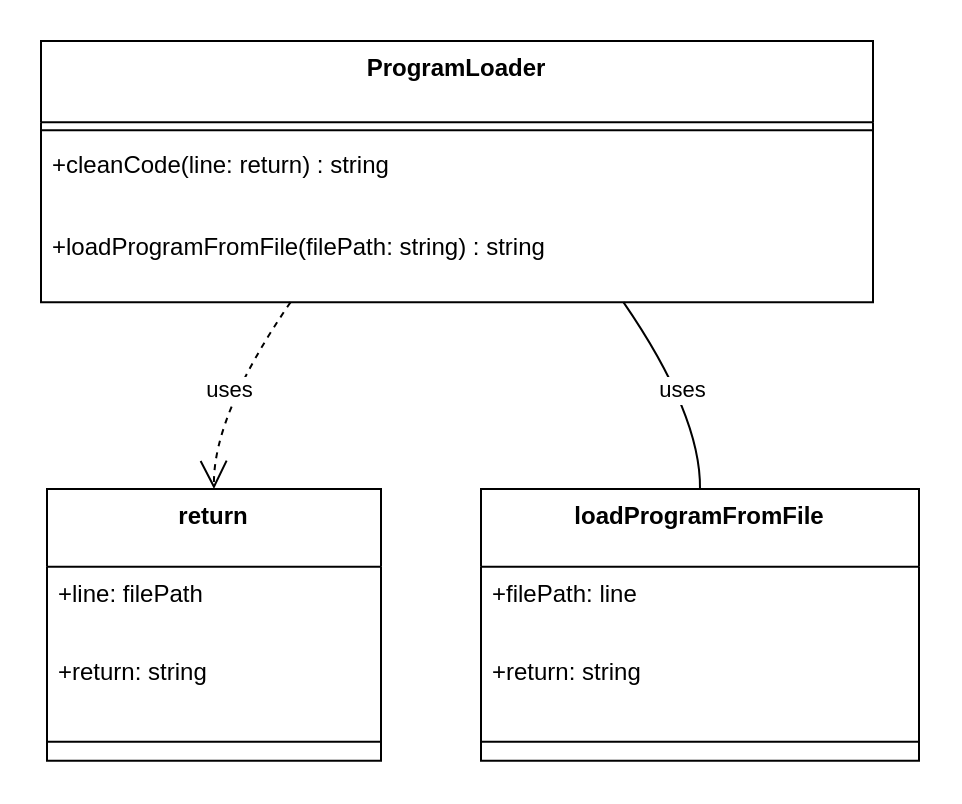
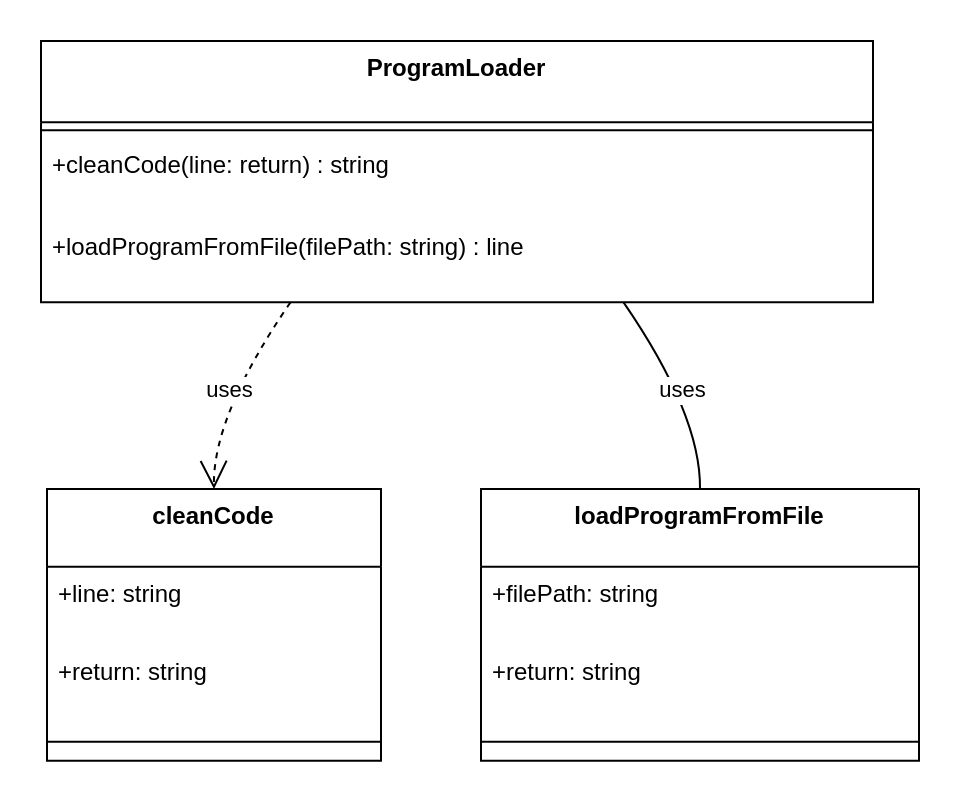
(330, 247) -> (314, 247)
(213, 516) -> (213, 516)
(140, 594) -> (130, 594)
(574, 594) -> (591, 594)
